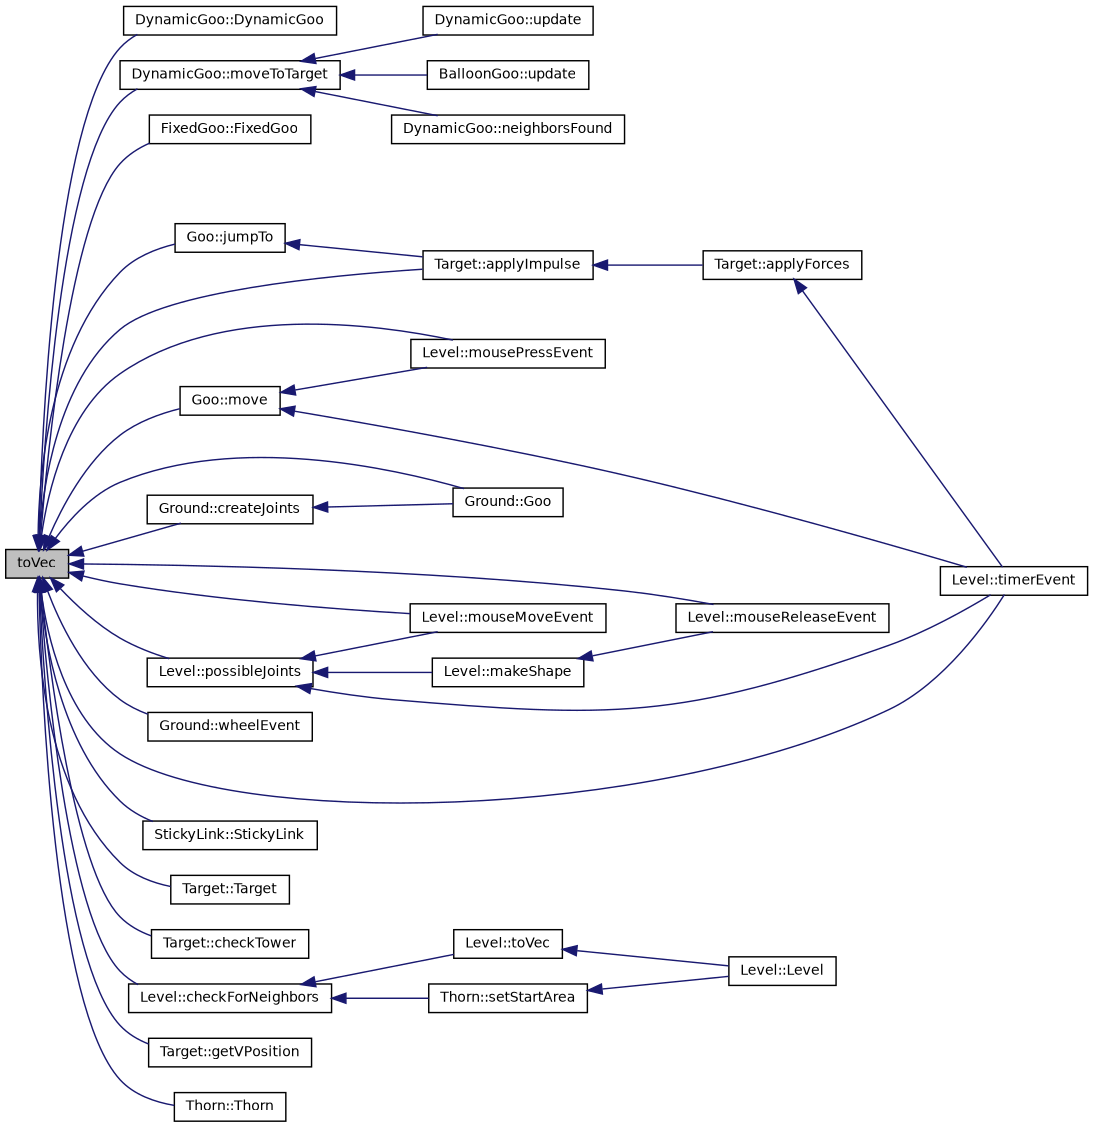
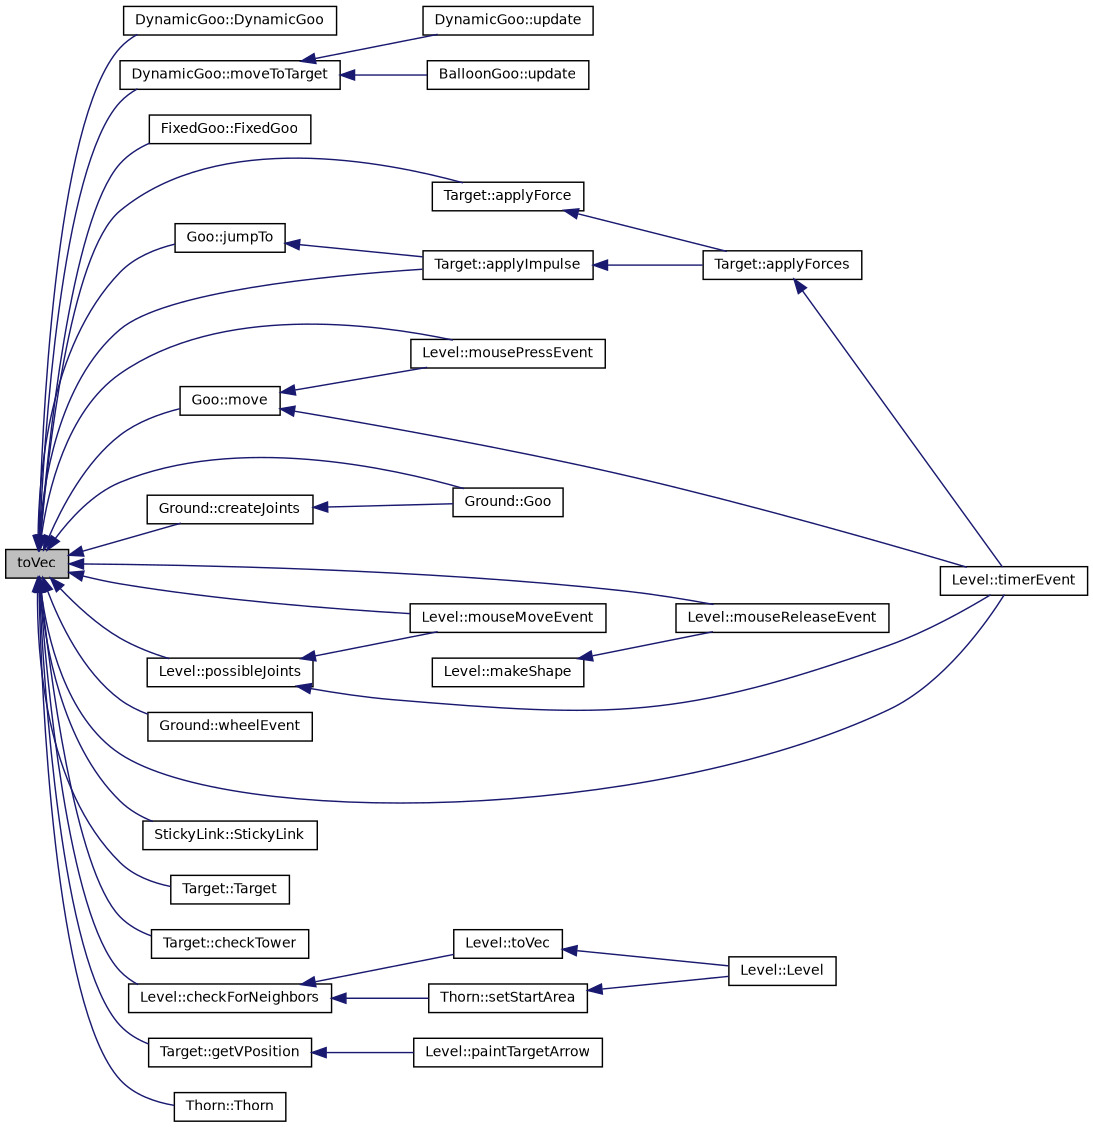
(508, 129) -> none
none -> (508, 197)
(380, 672) -> none
none -> (508, 1053)
